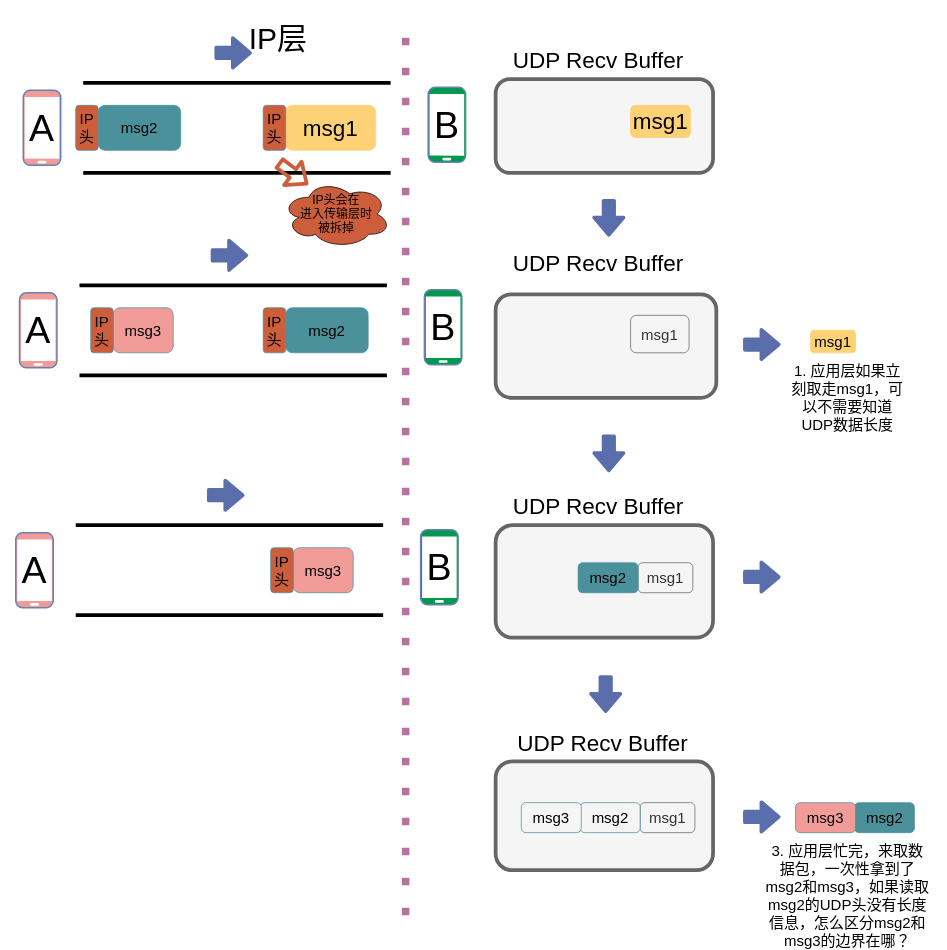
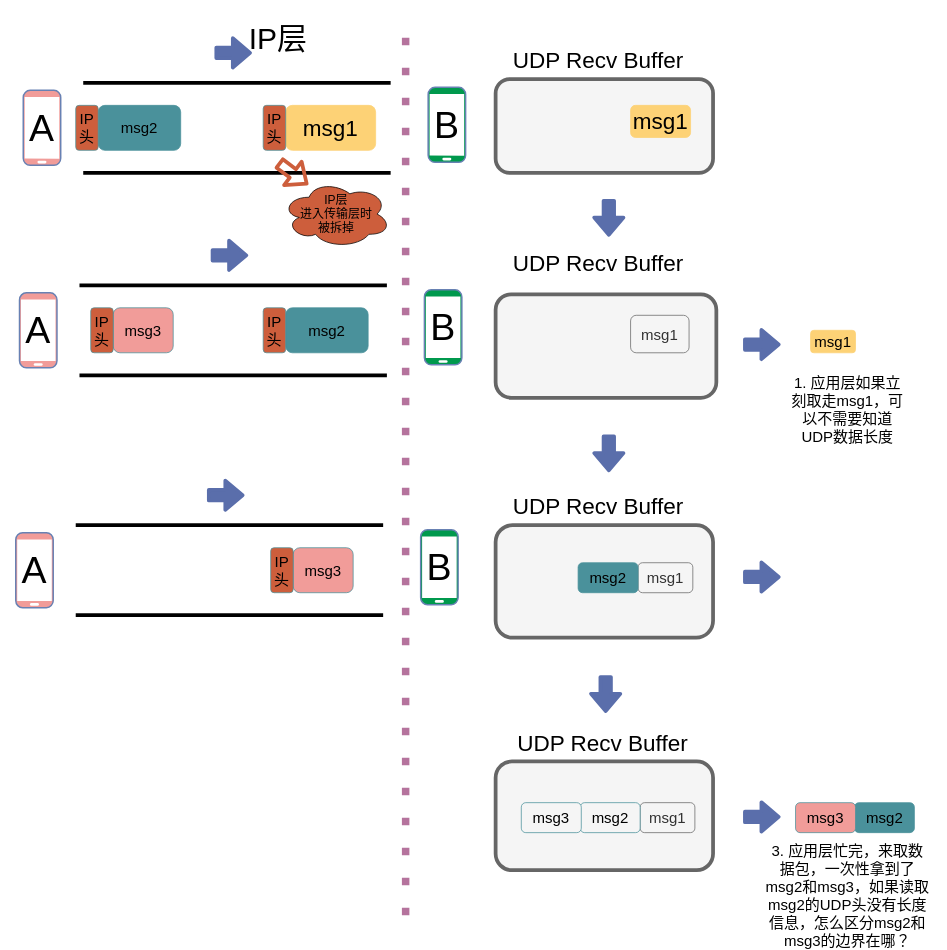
(336, 214) -> (336, 214)
(847, 398) -> (847, 409)
